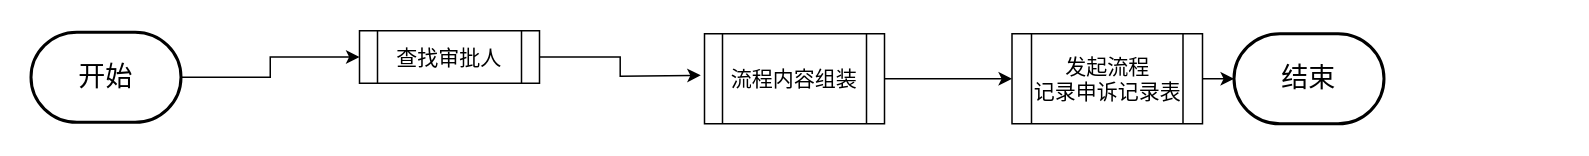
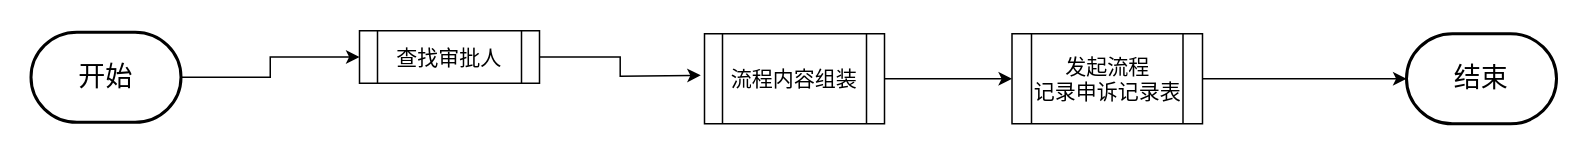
(1309, 79) -> (1481, 79)
